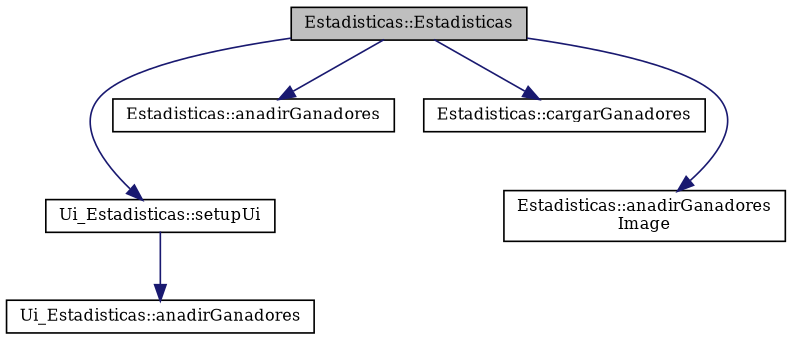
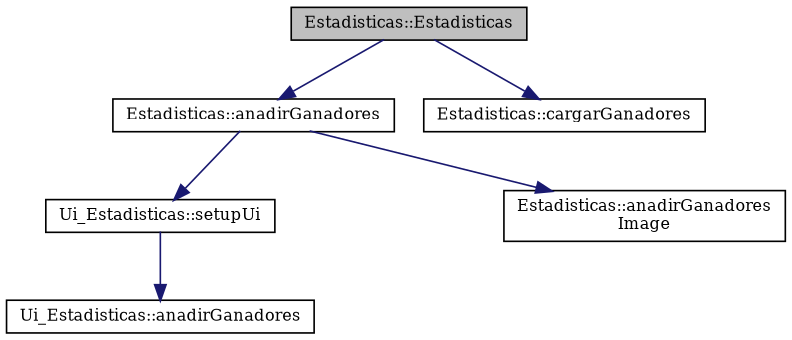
(673, 71) -> (423, 159)
(141, 73) -> (213, 160)
